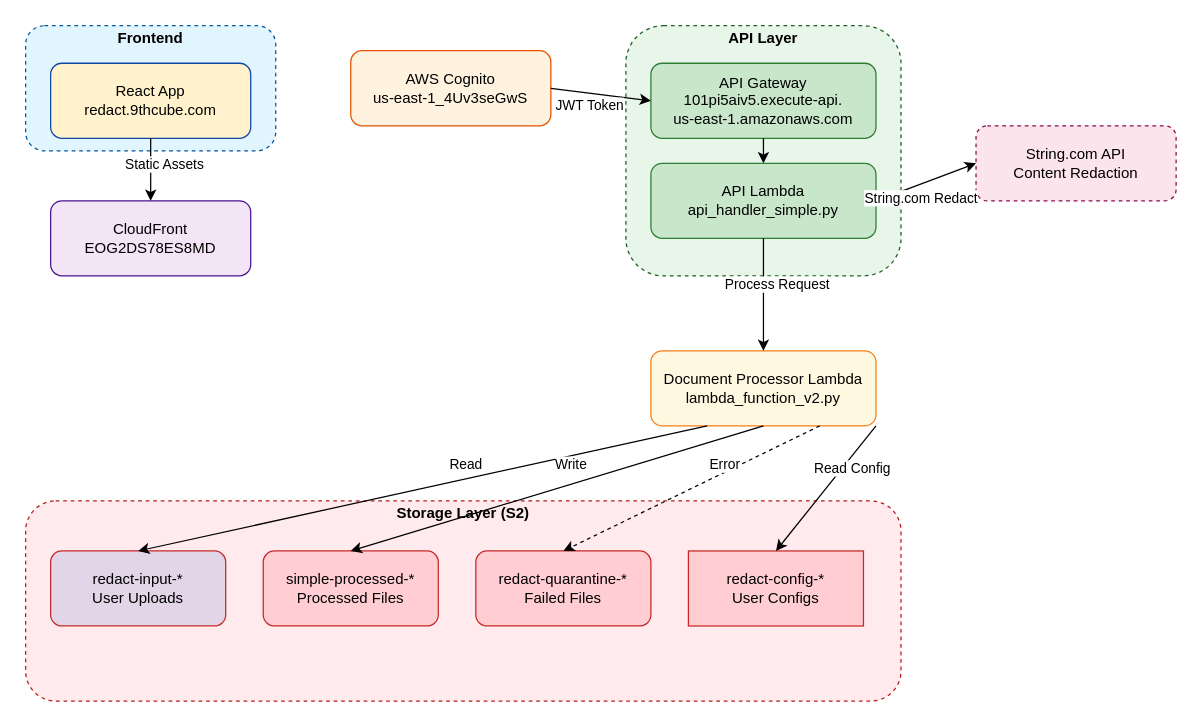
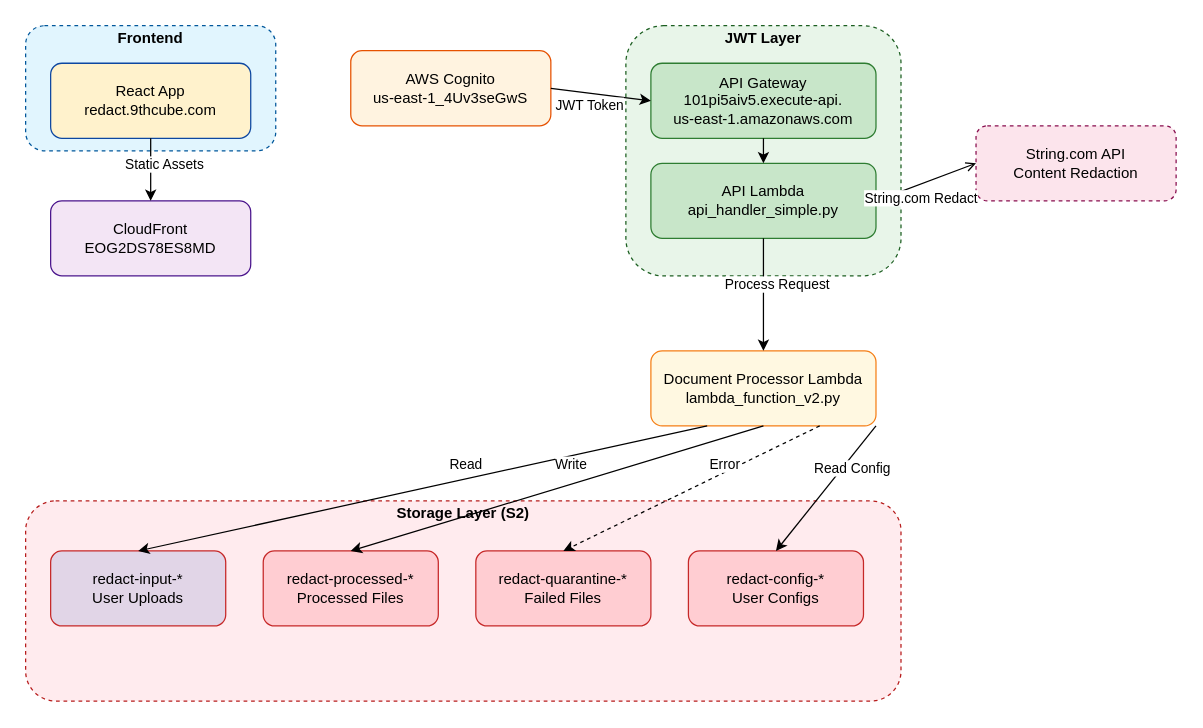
(763, 38) -> (763, 38)
(966, 167) -> (968, 166)
(351, 588) -> (351, 588)
(776, 588) -> (776, 588)
